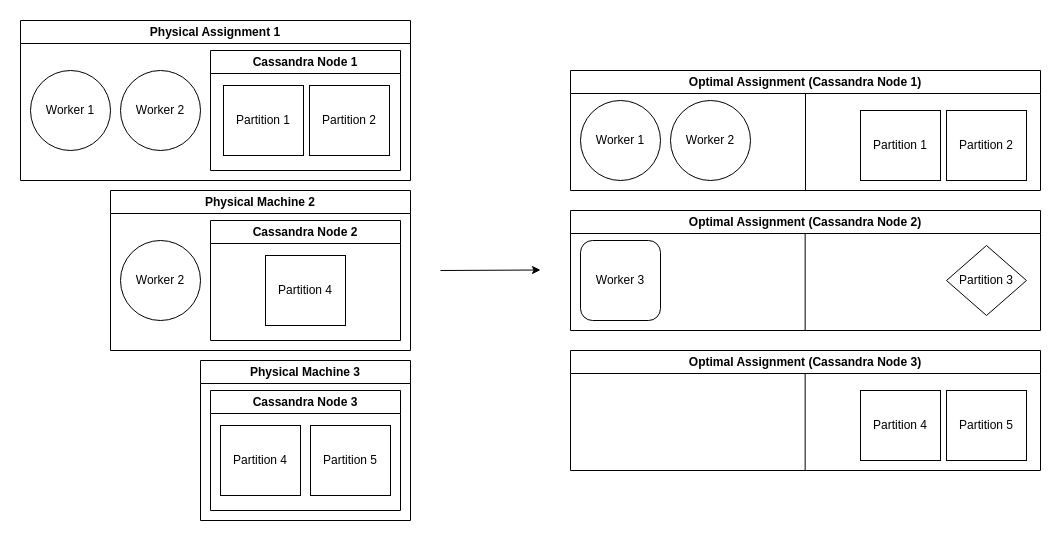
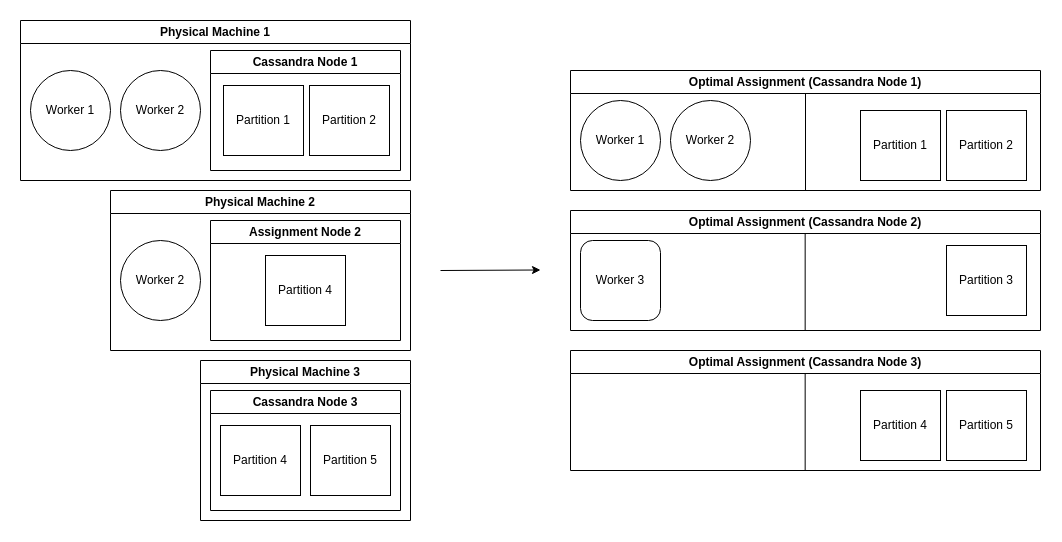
(216, 33) -> (216, 33)
(306, 233) -> (306, 233)
(987, 281) -> (987, 281)
